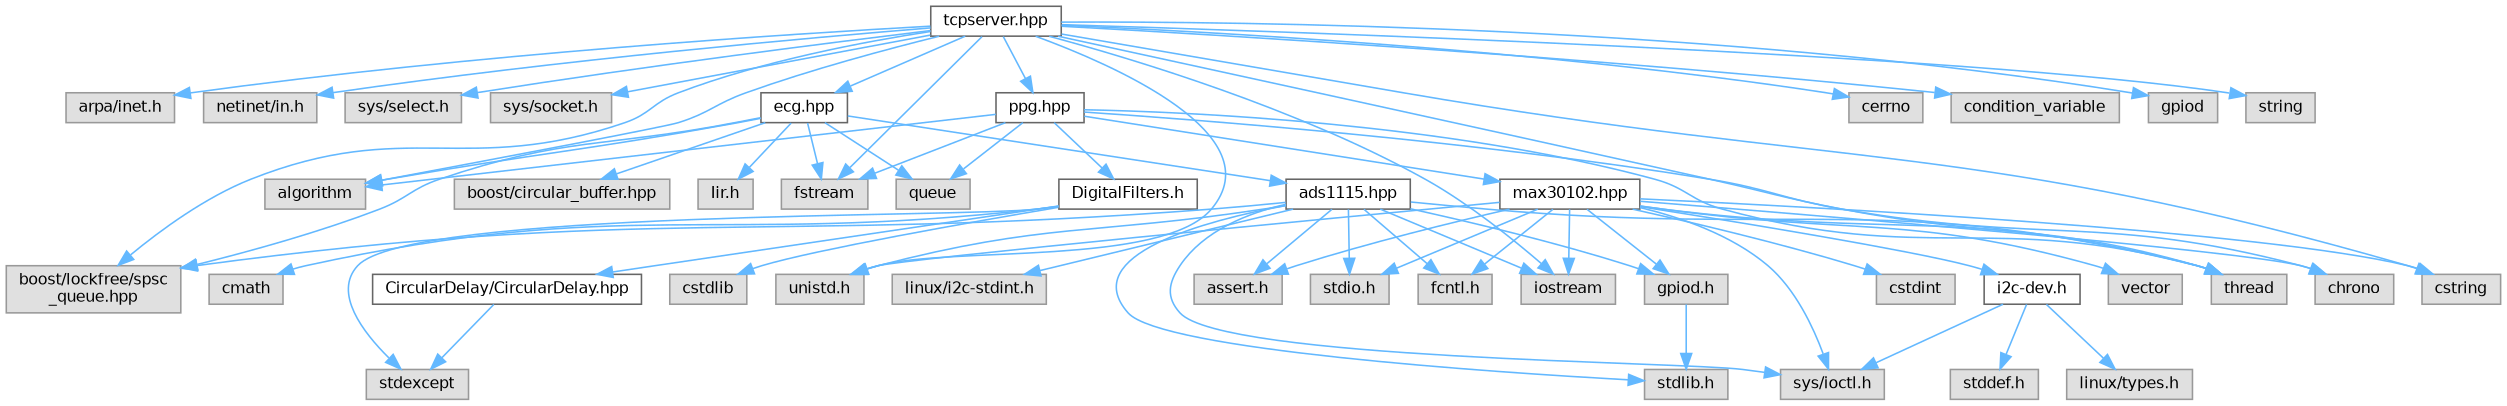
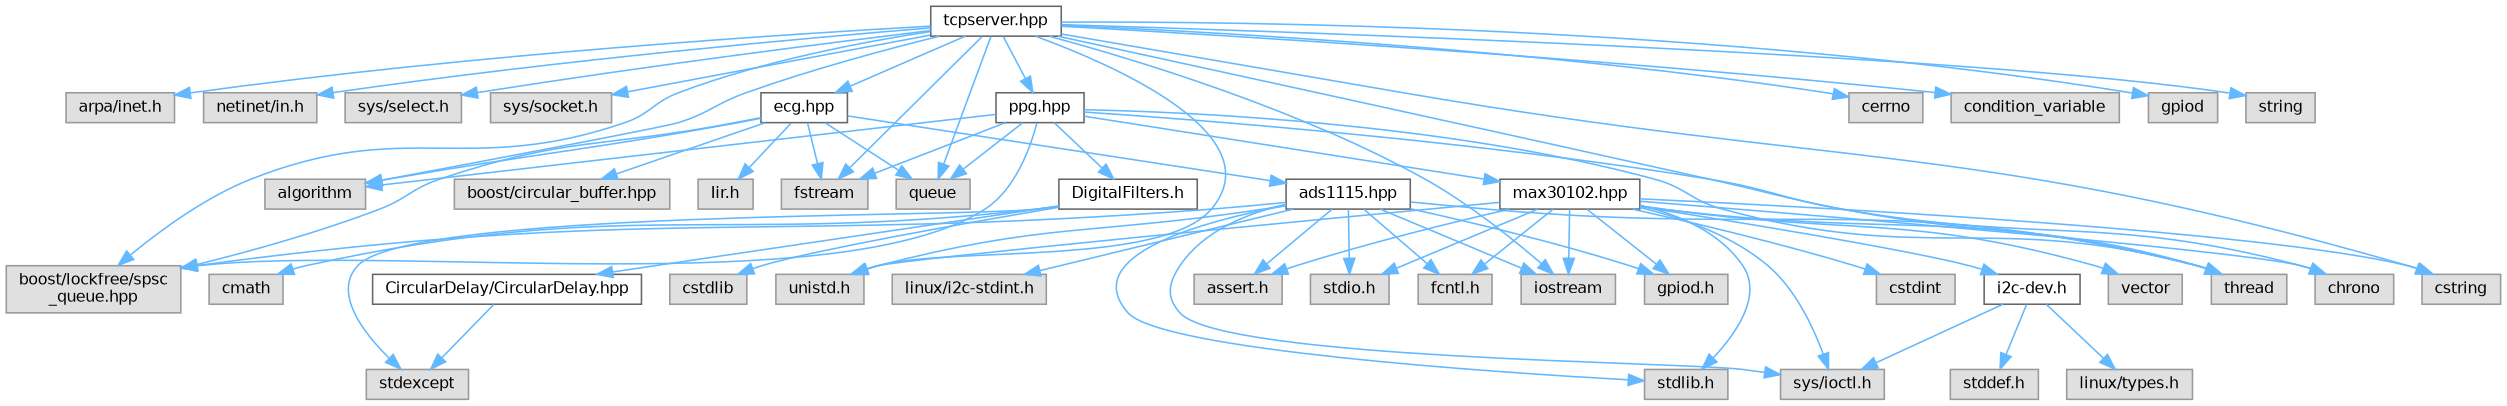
none -> (967, 100)
none -> (601, 264)
(1686, 329) -> (1737, 259)
